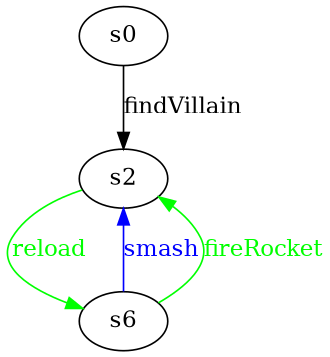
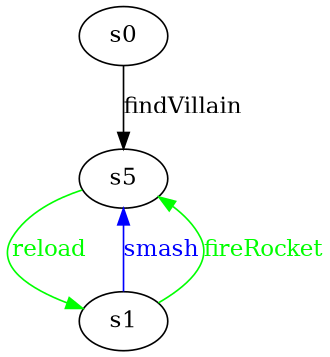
(124, 179) -> (124, 179)
(124, 321) -> (124, 321)
